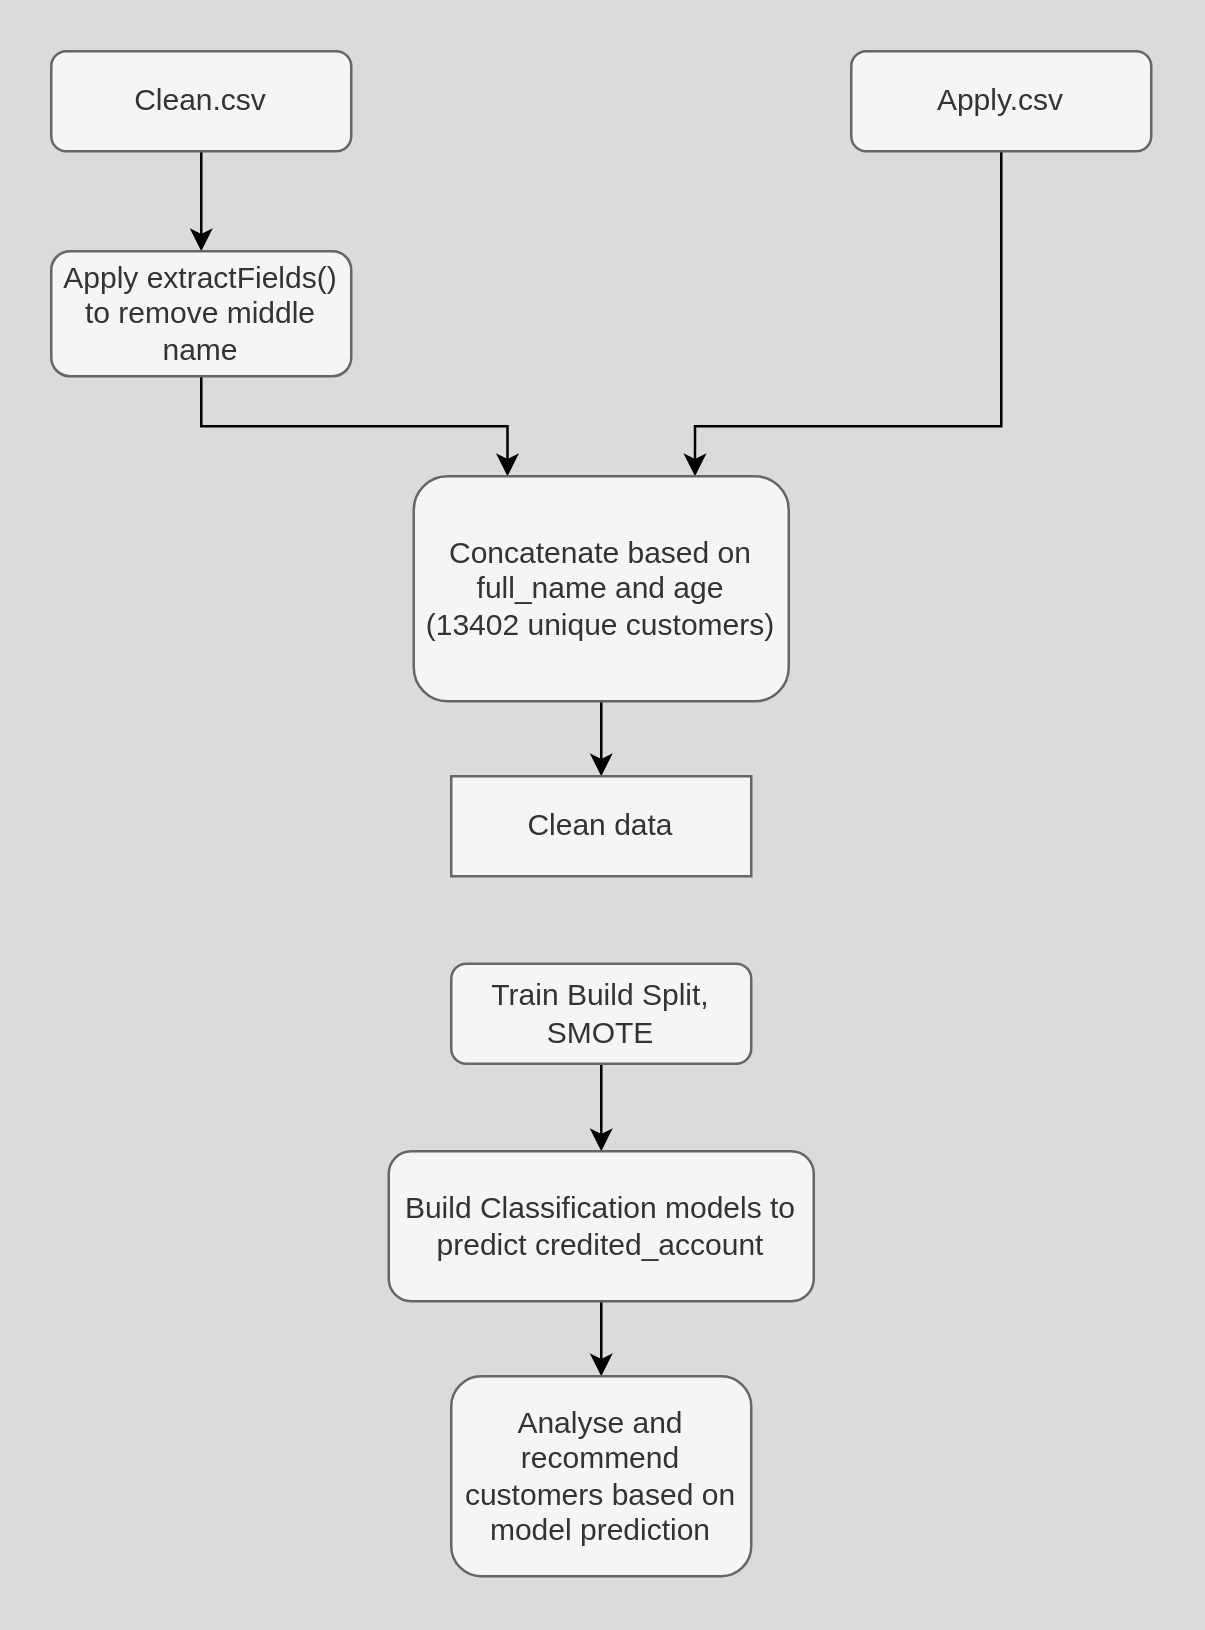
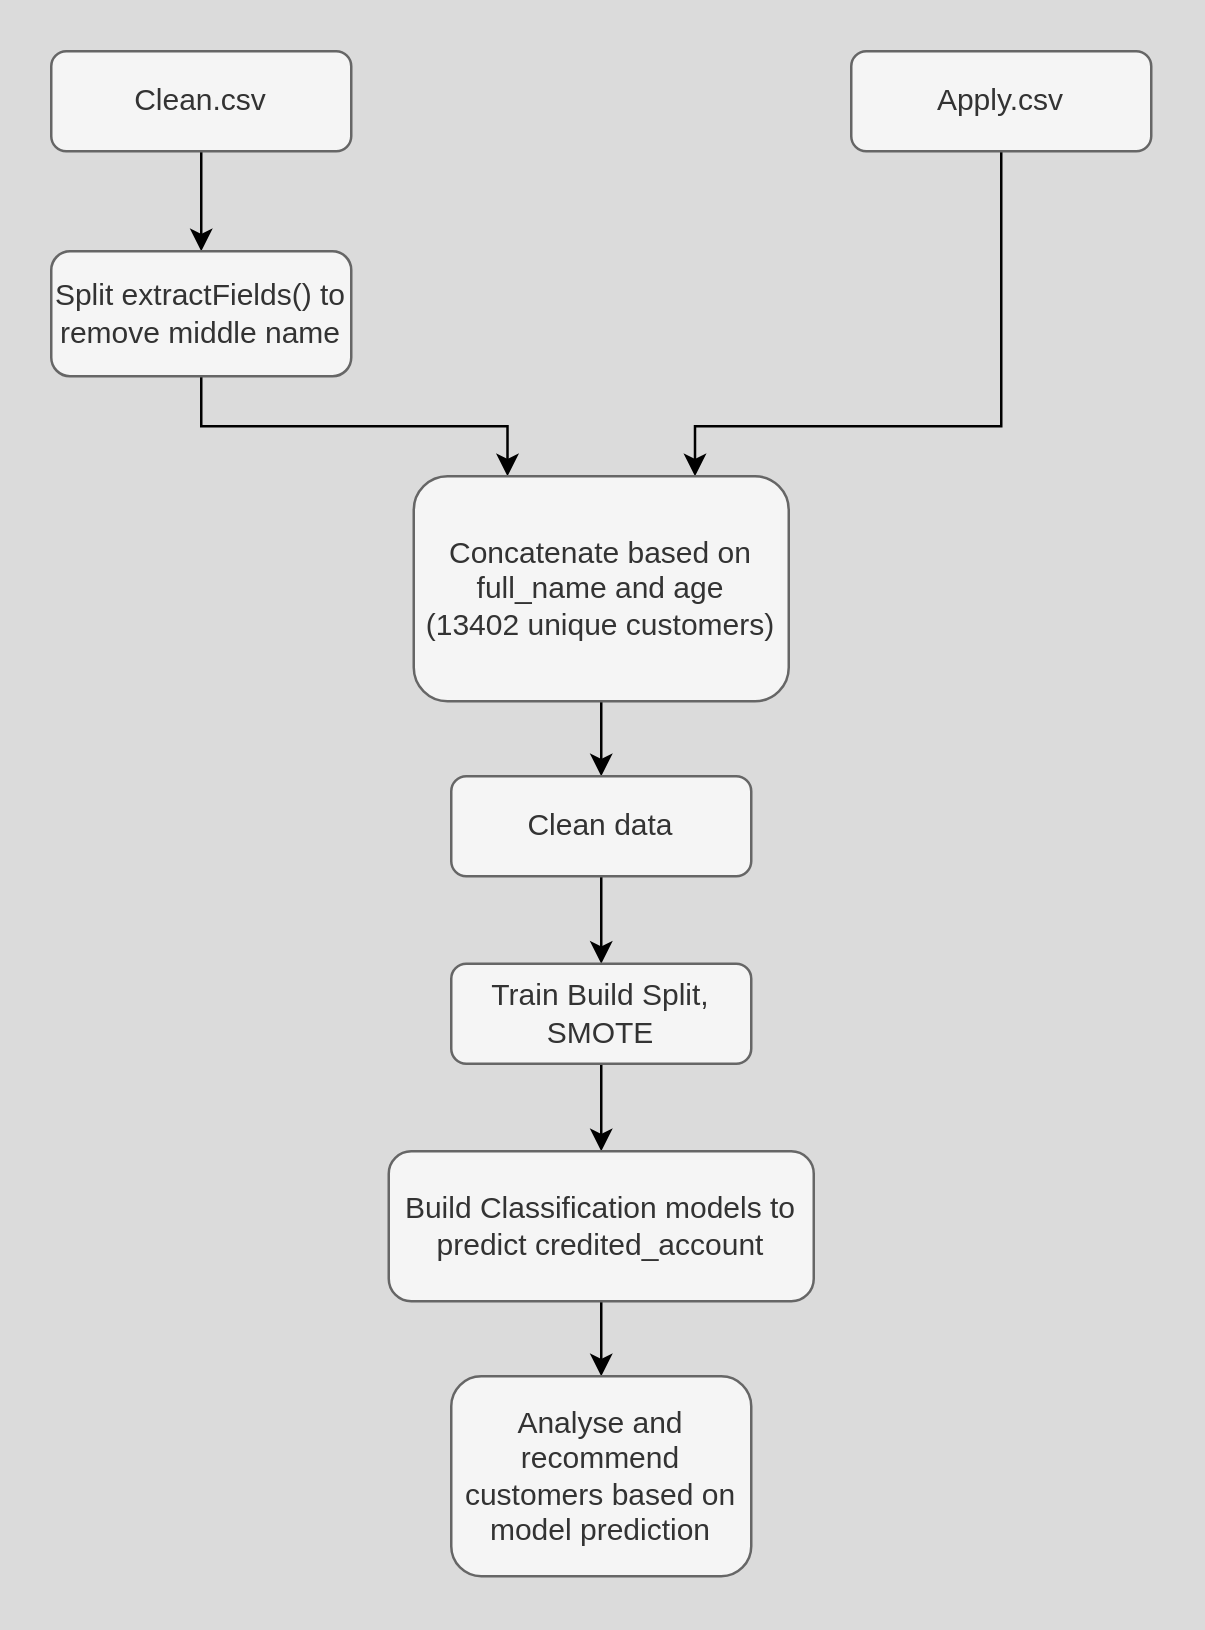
(201, 314) -> (201, 314)
(601, 826) -> (601, 826)
none -> (601, 924)
